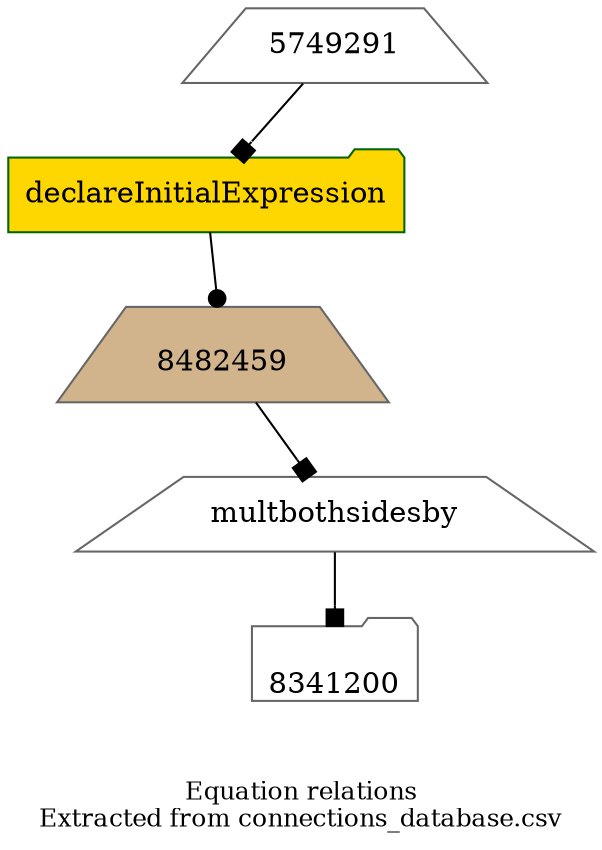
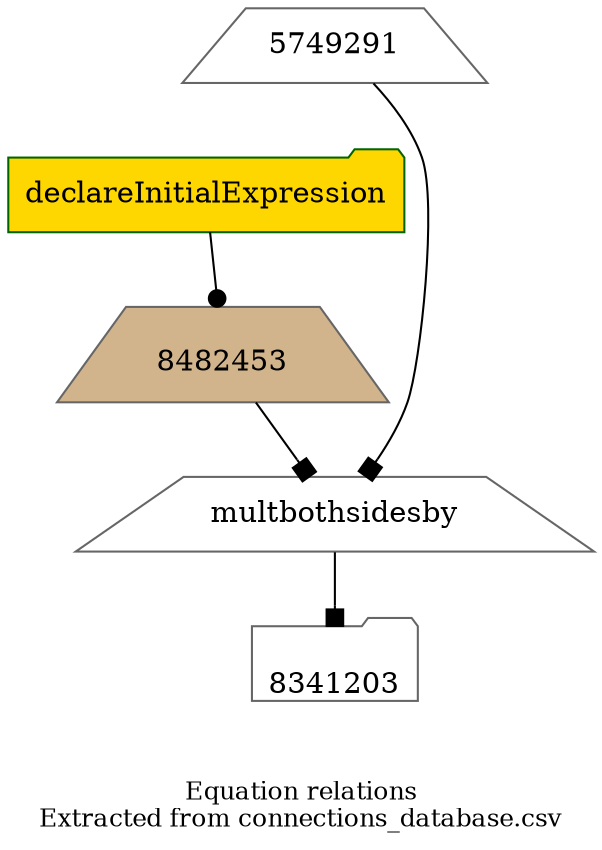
(278, 112) -> (426, 268)
(223, 355) -> (223, 355)
(335, 664) -> (335, 664)
